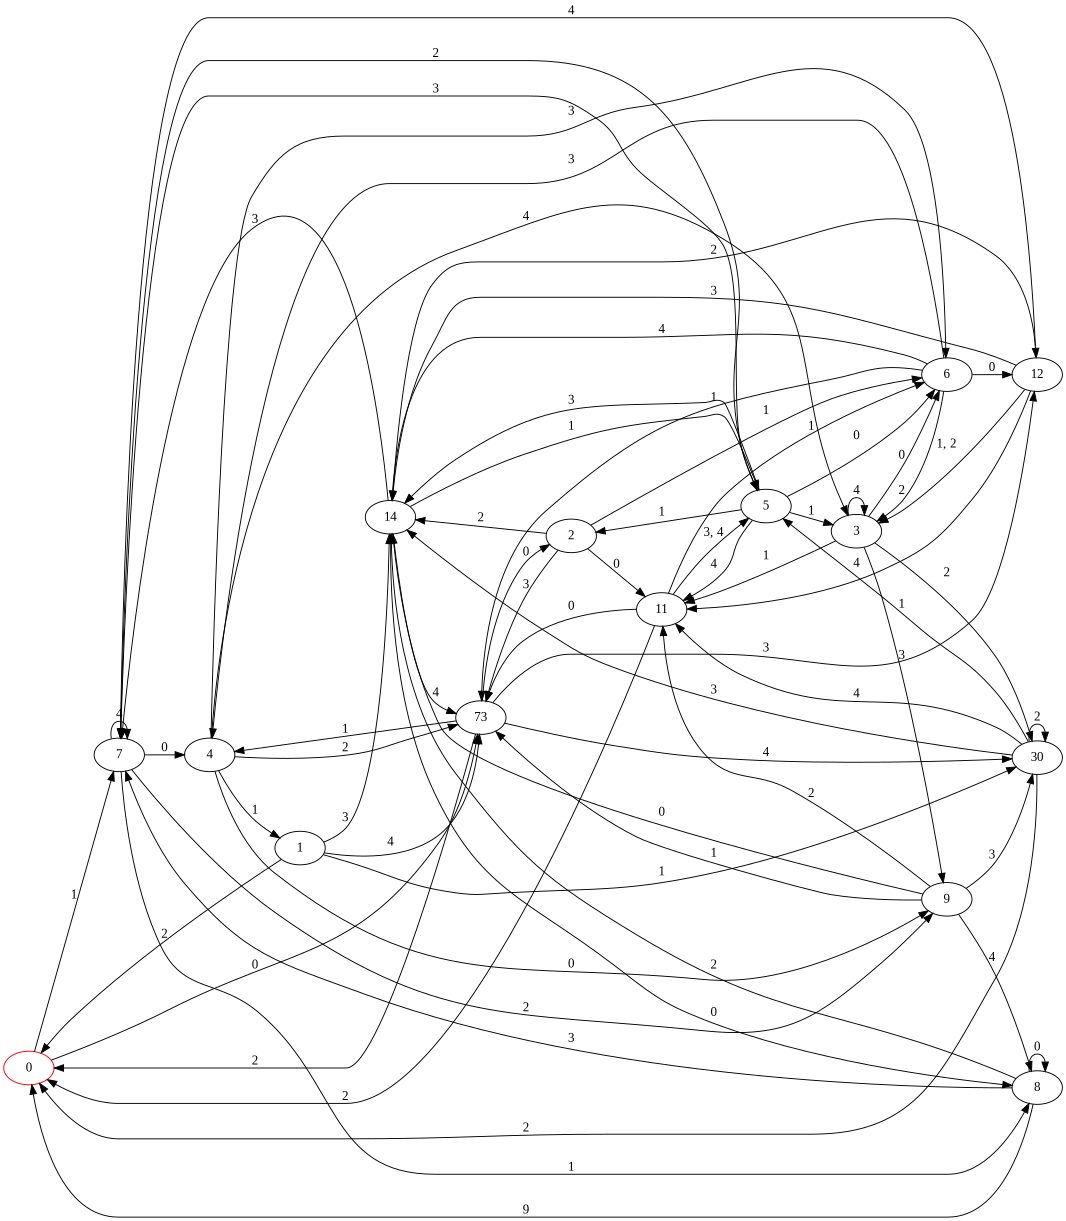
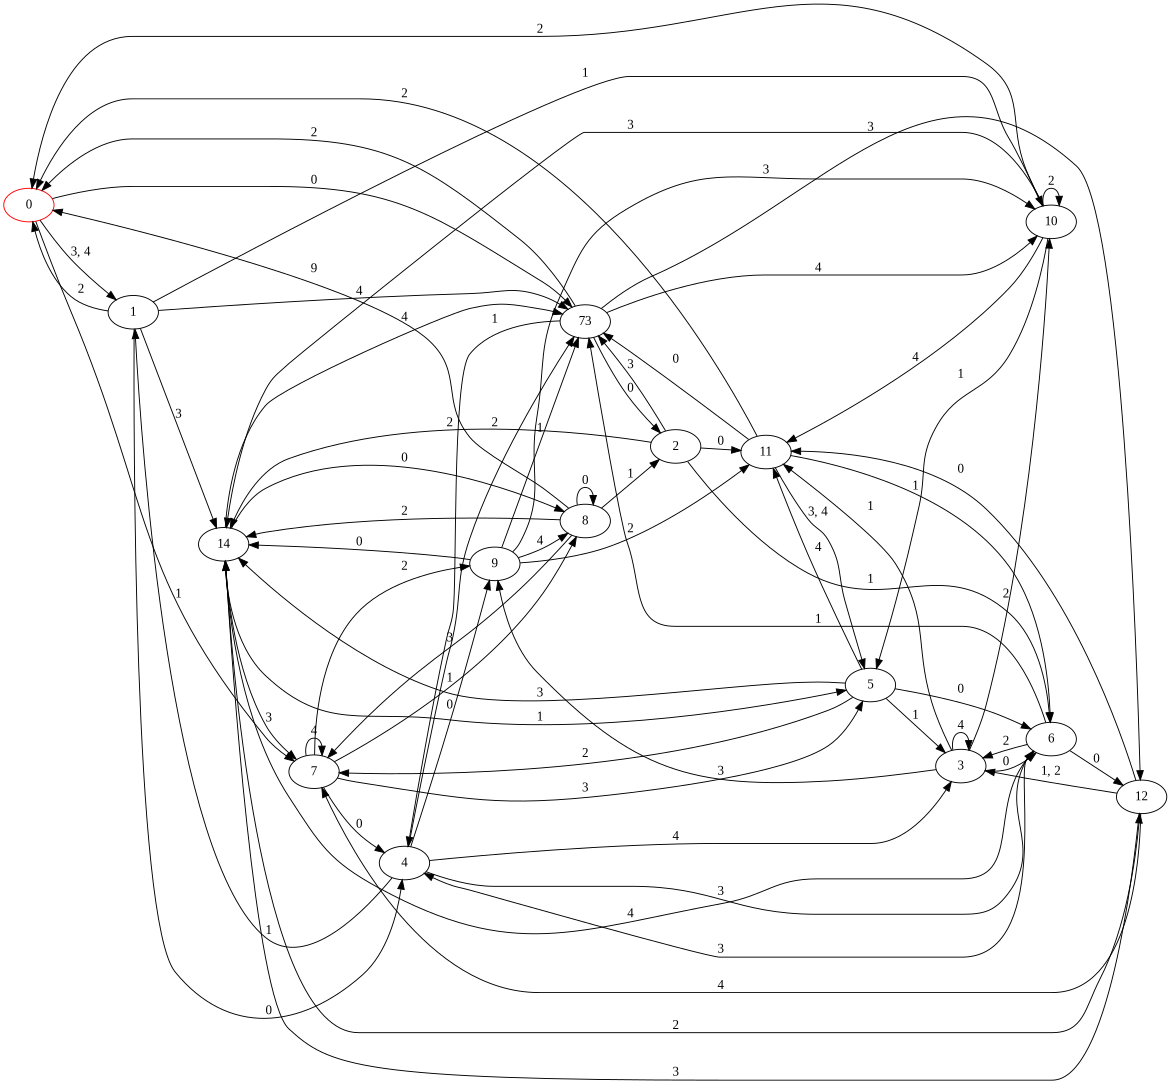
none -> (71, 260)
(673, 520) -> (627, 487)
(856, 563) -> (961, 469)
(1037, 758) -> (1051, 222)
none -> (146, 807)
